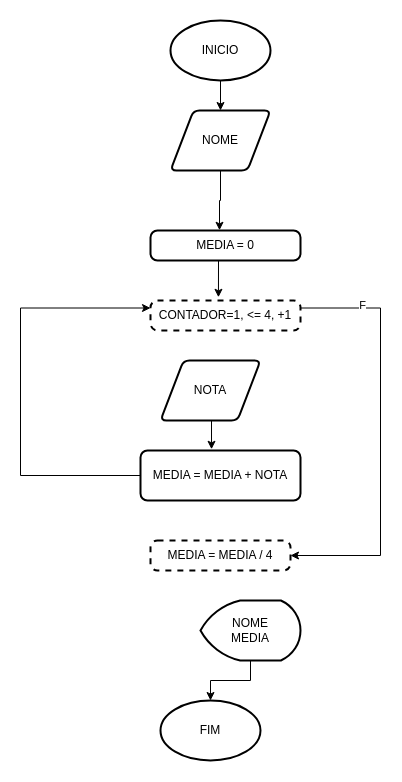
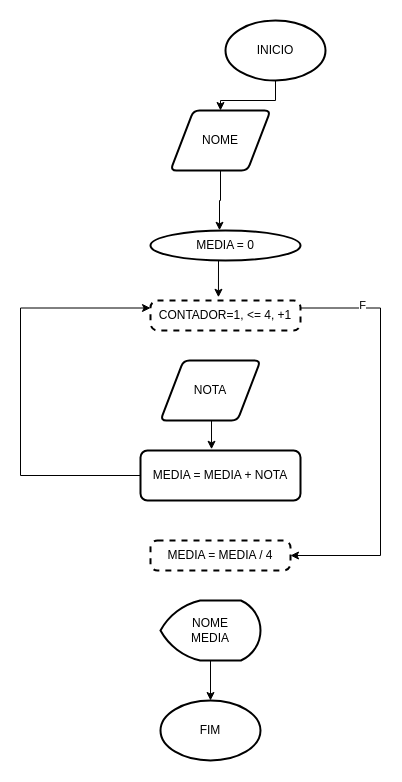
(221, 51) -> (276, 51)
(226, 246) -> (226, 246)
(251, 631) -> (211, 631)
